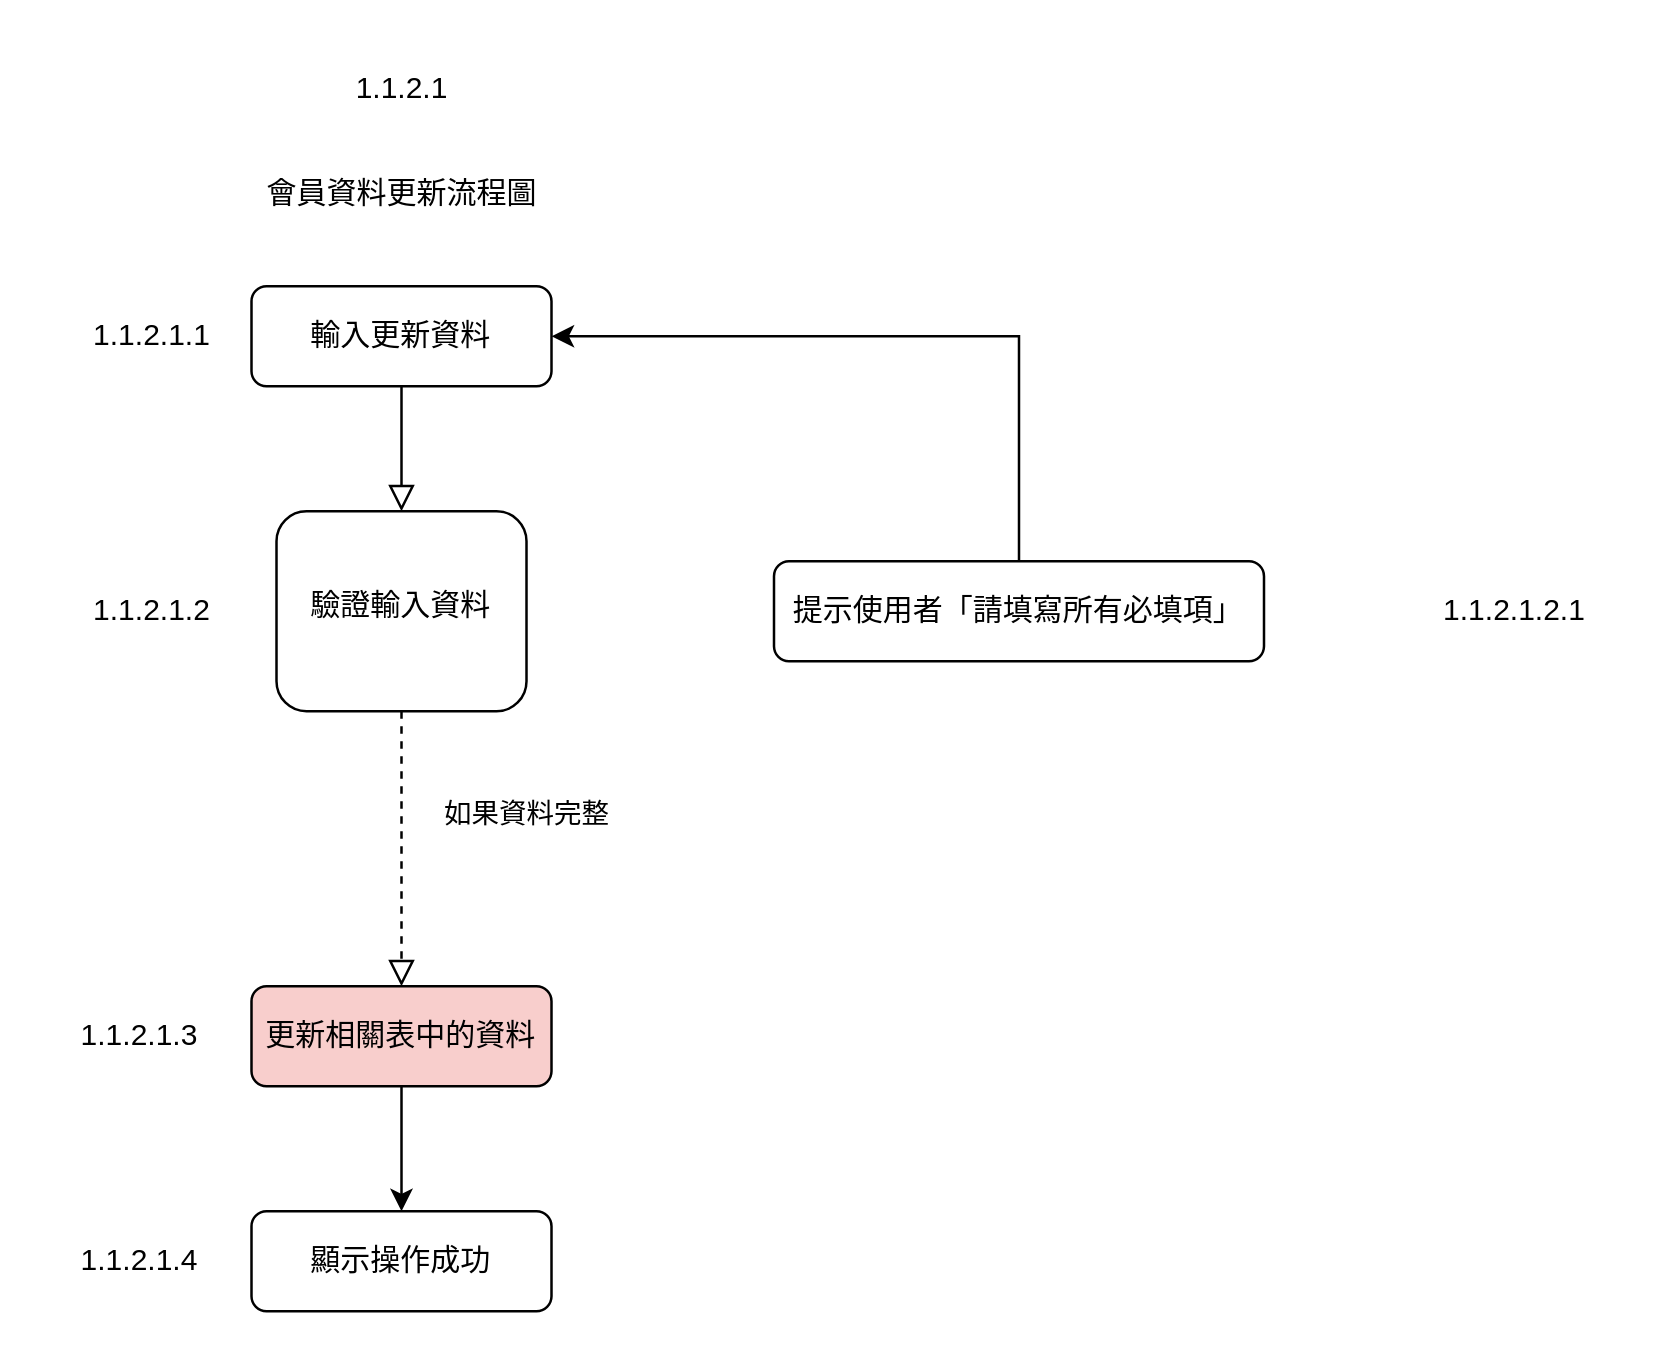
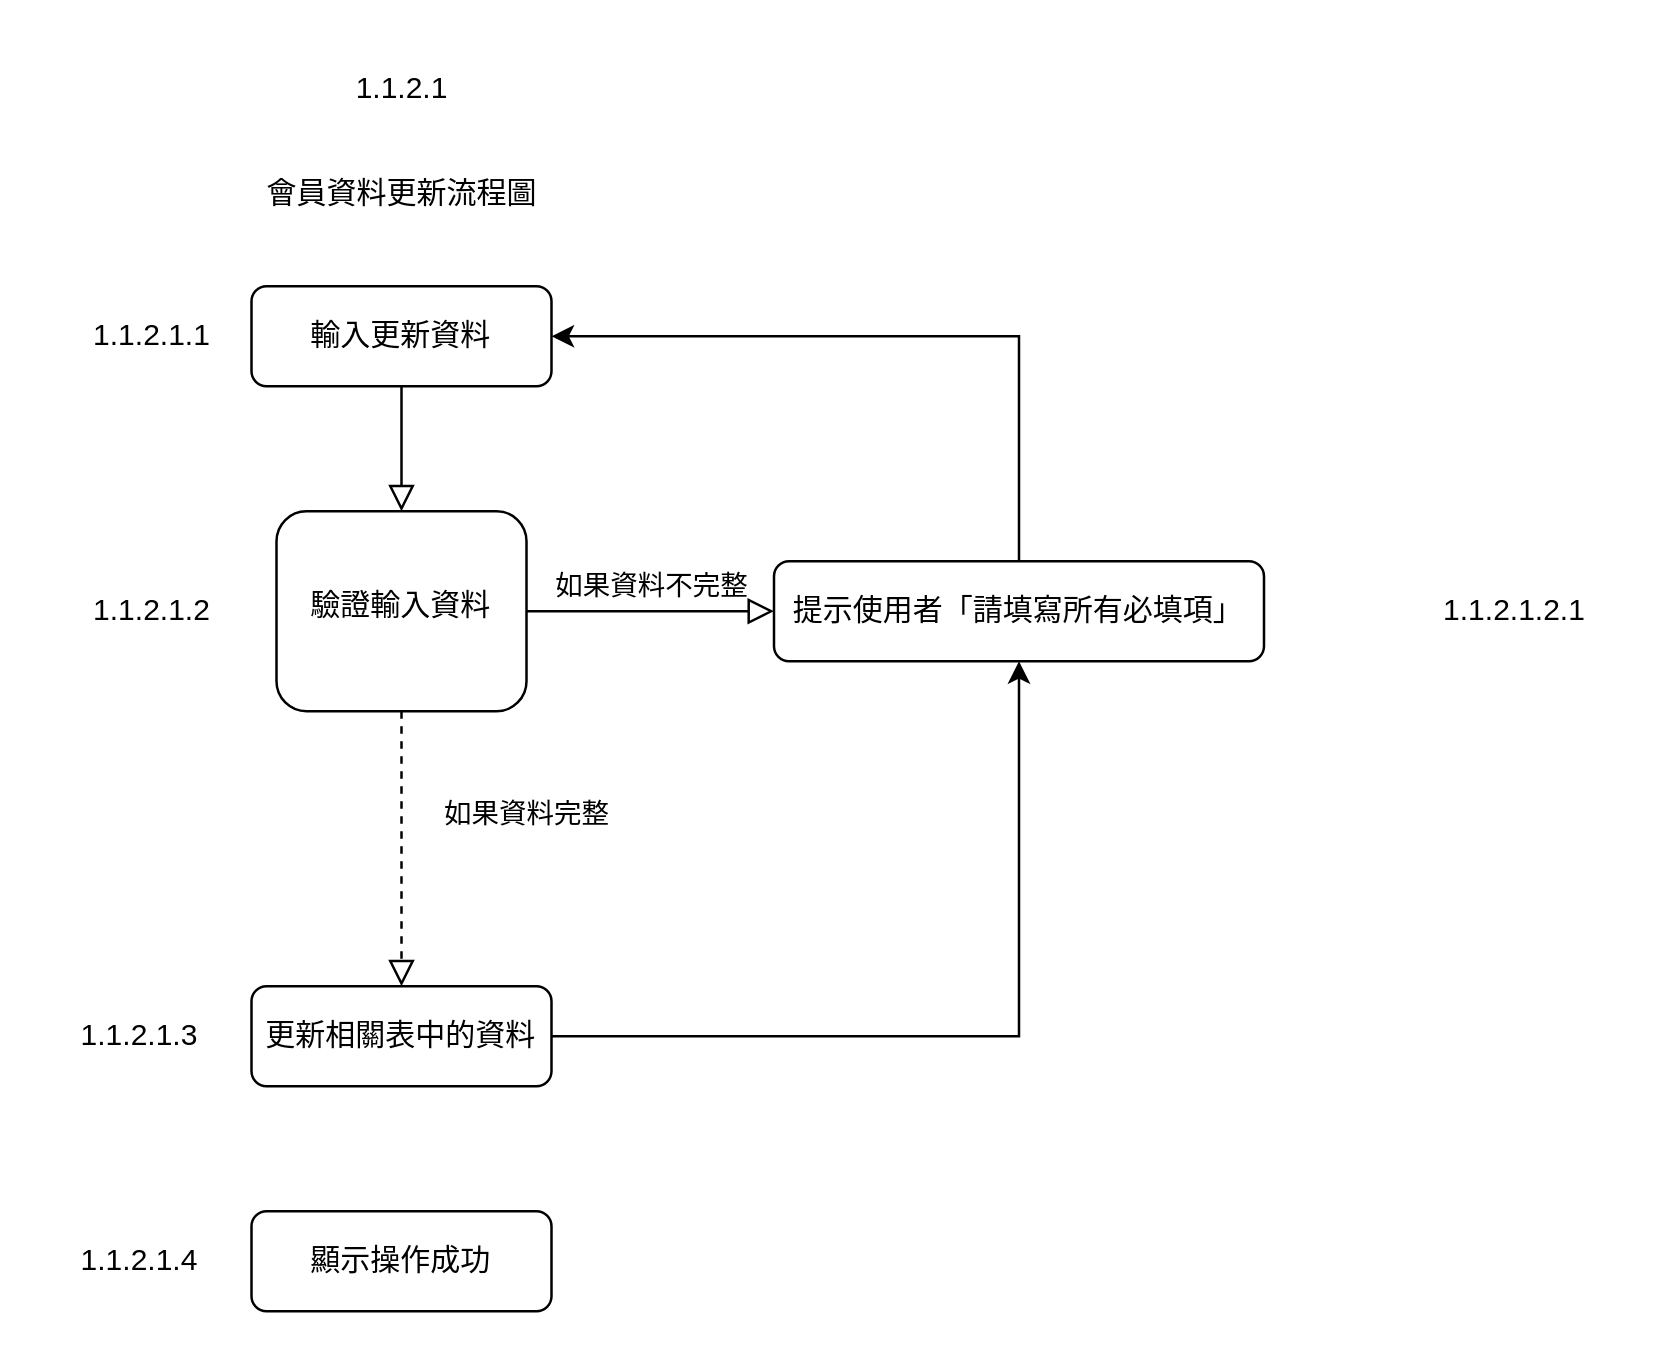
none -> (637, 611)
(401, 1036) -> (401, 1036)
(401, 1140) -> (965, 1036)
